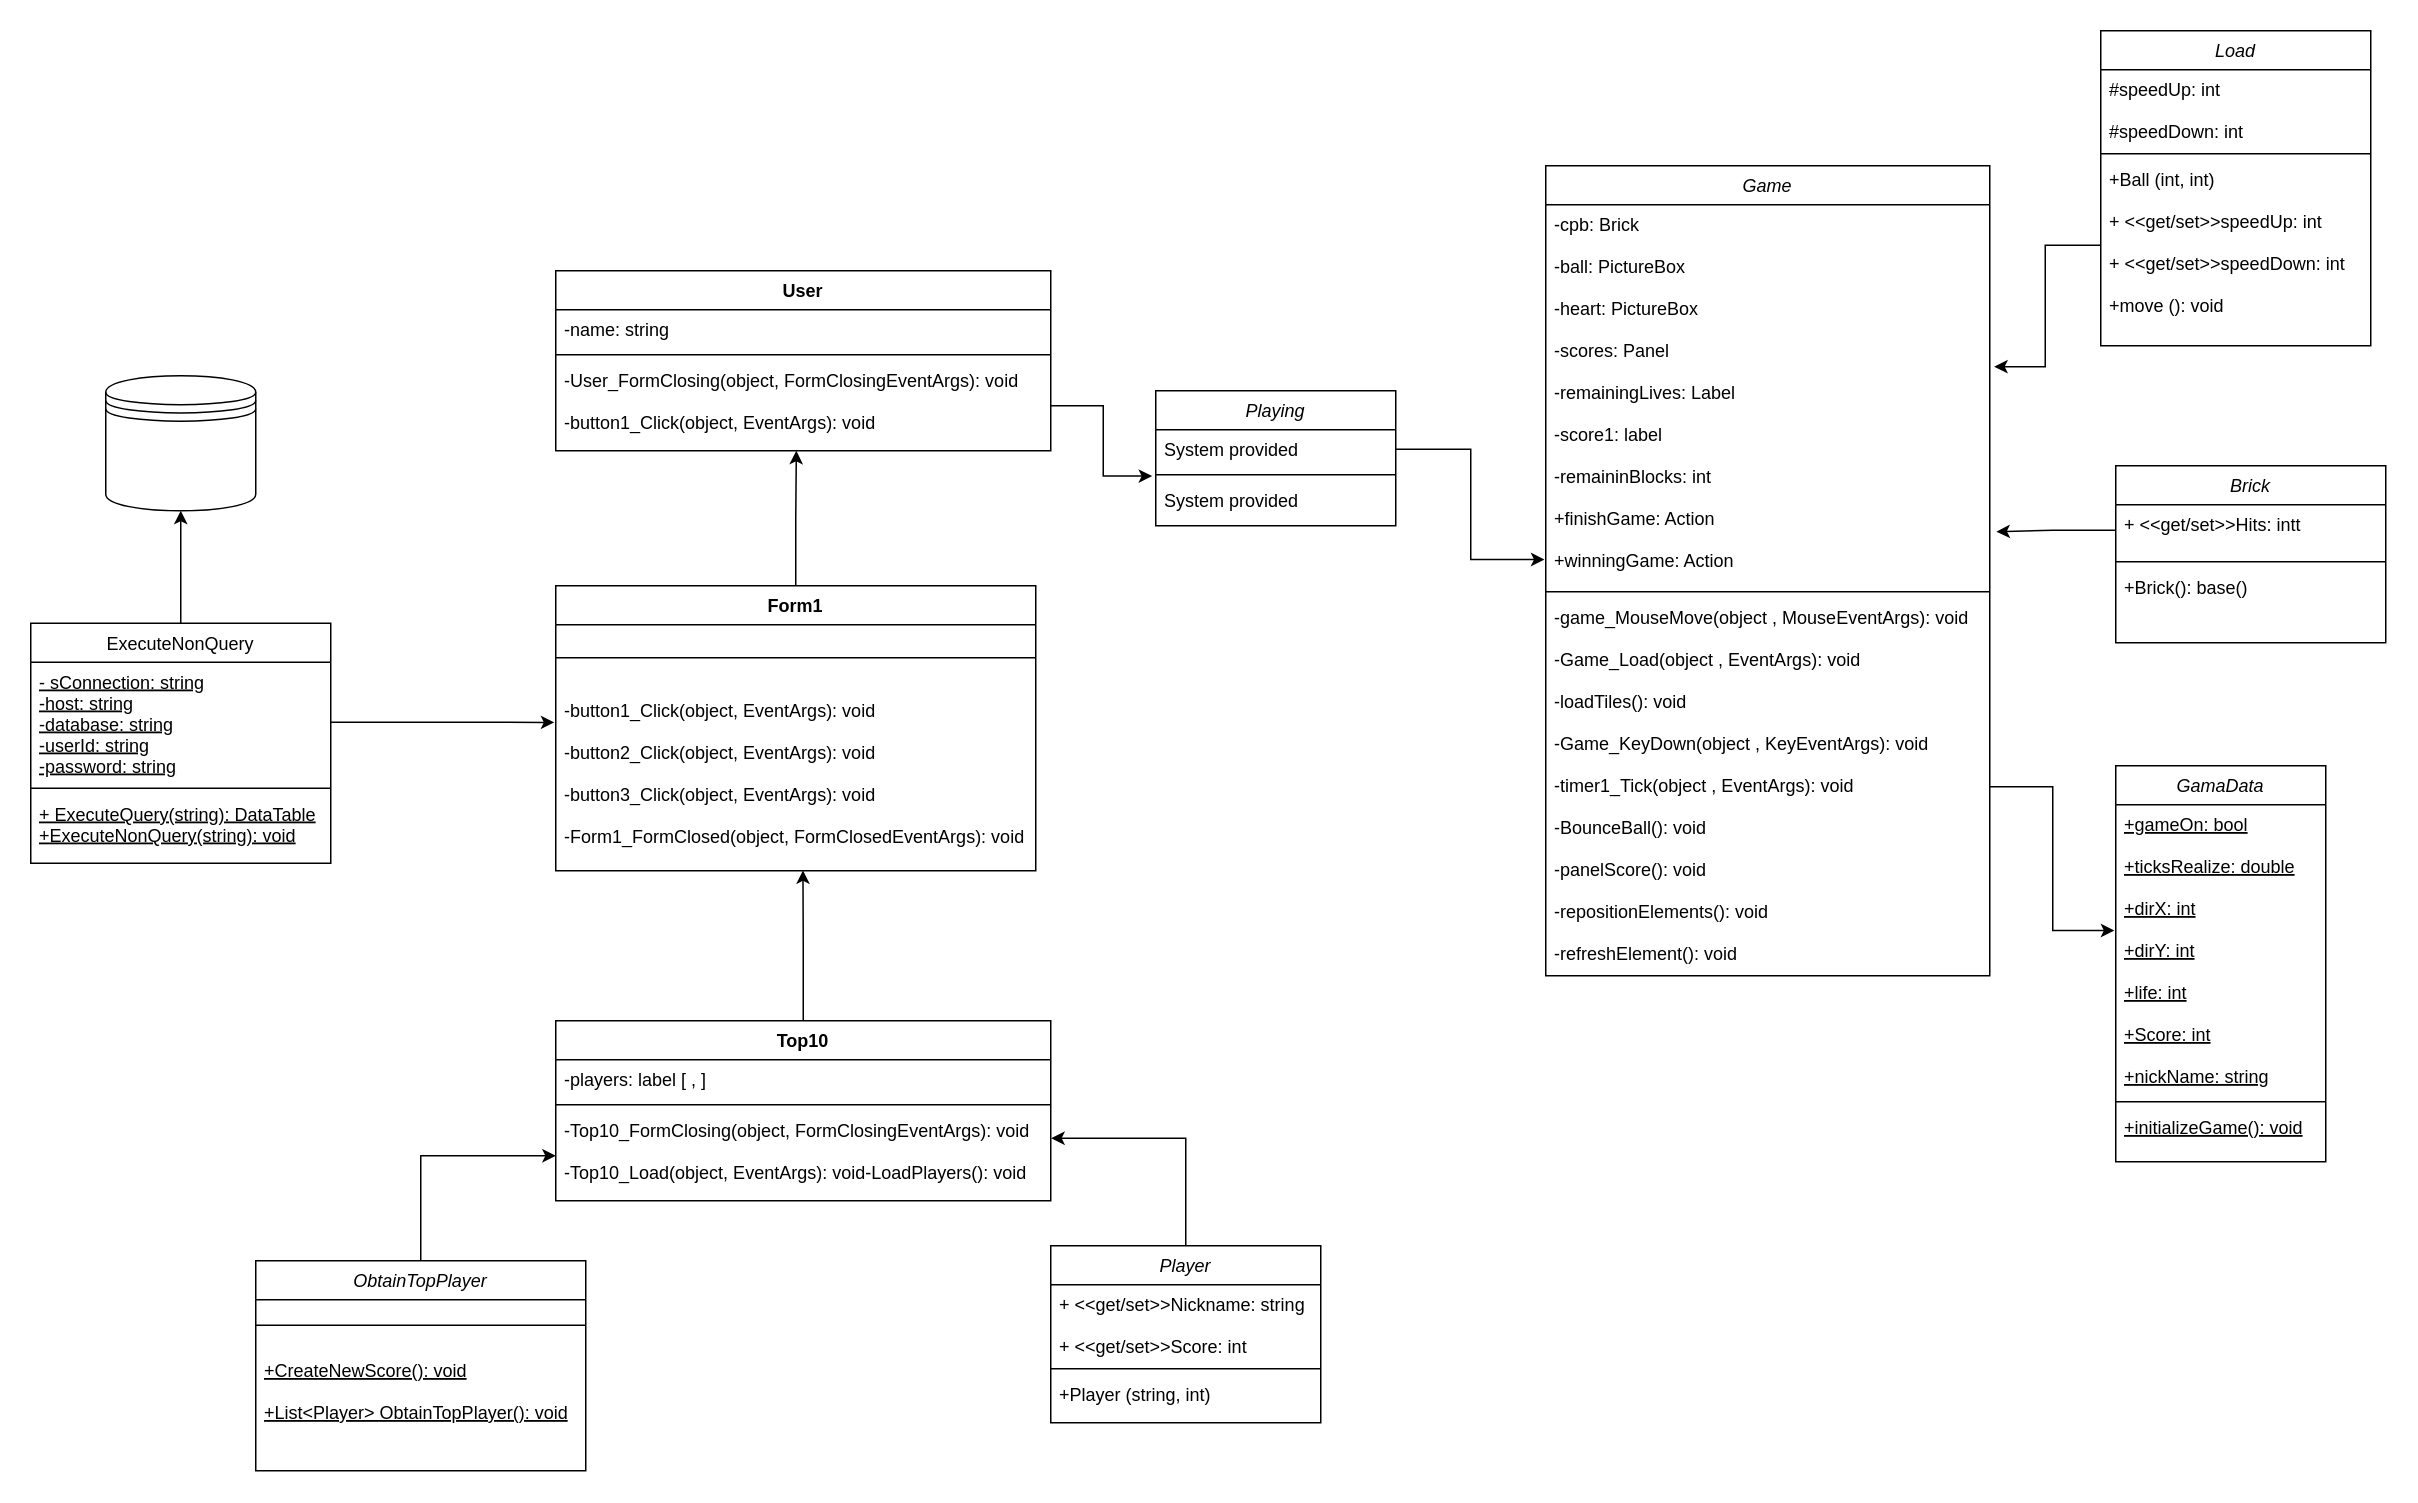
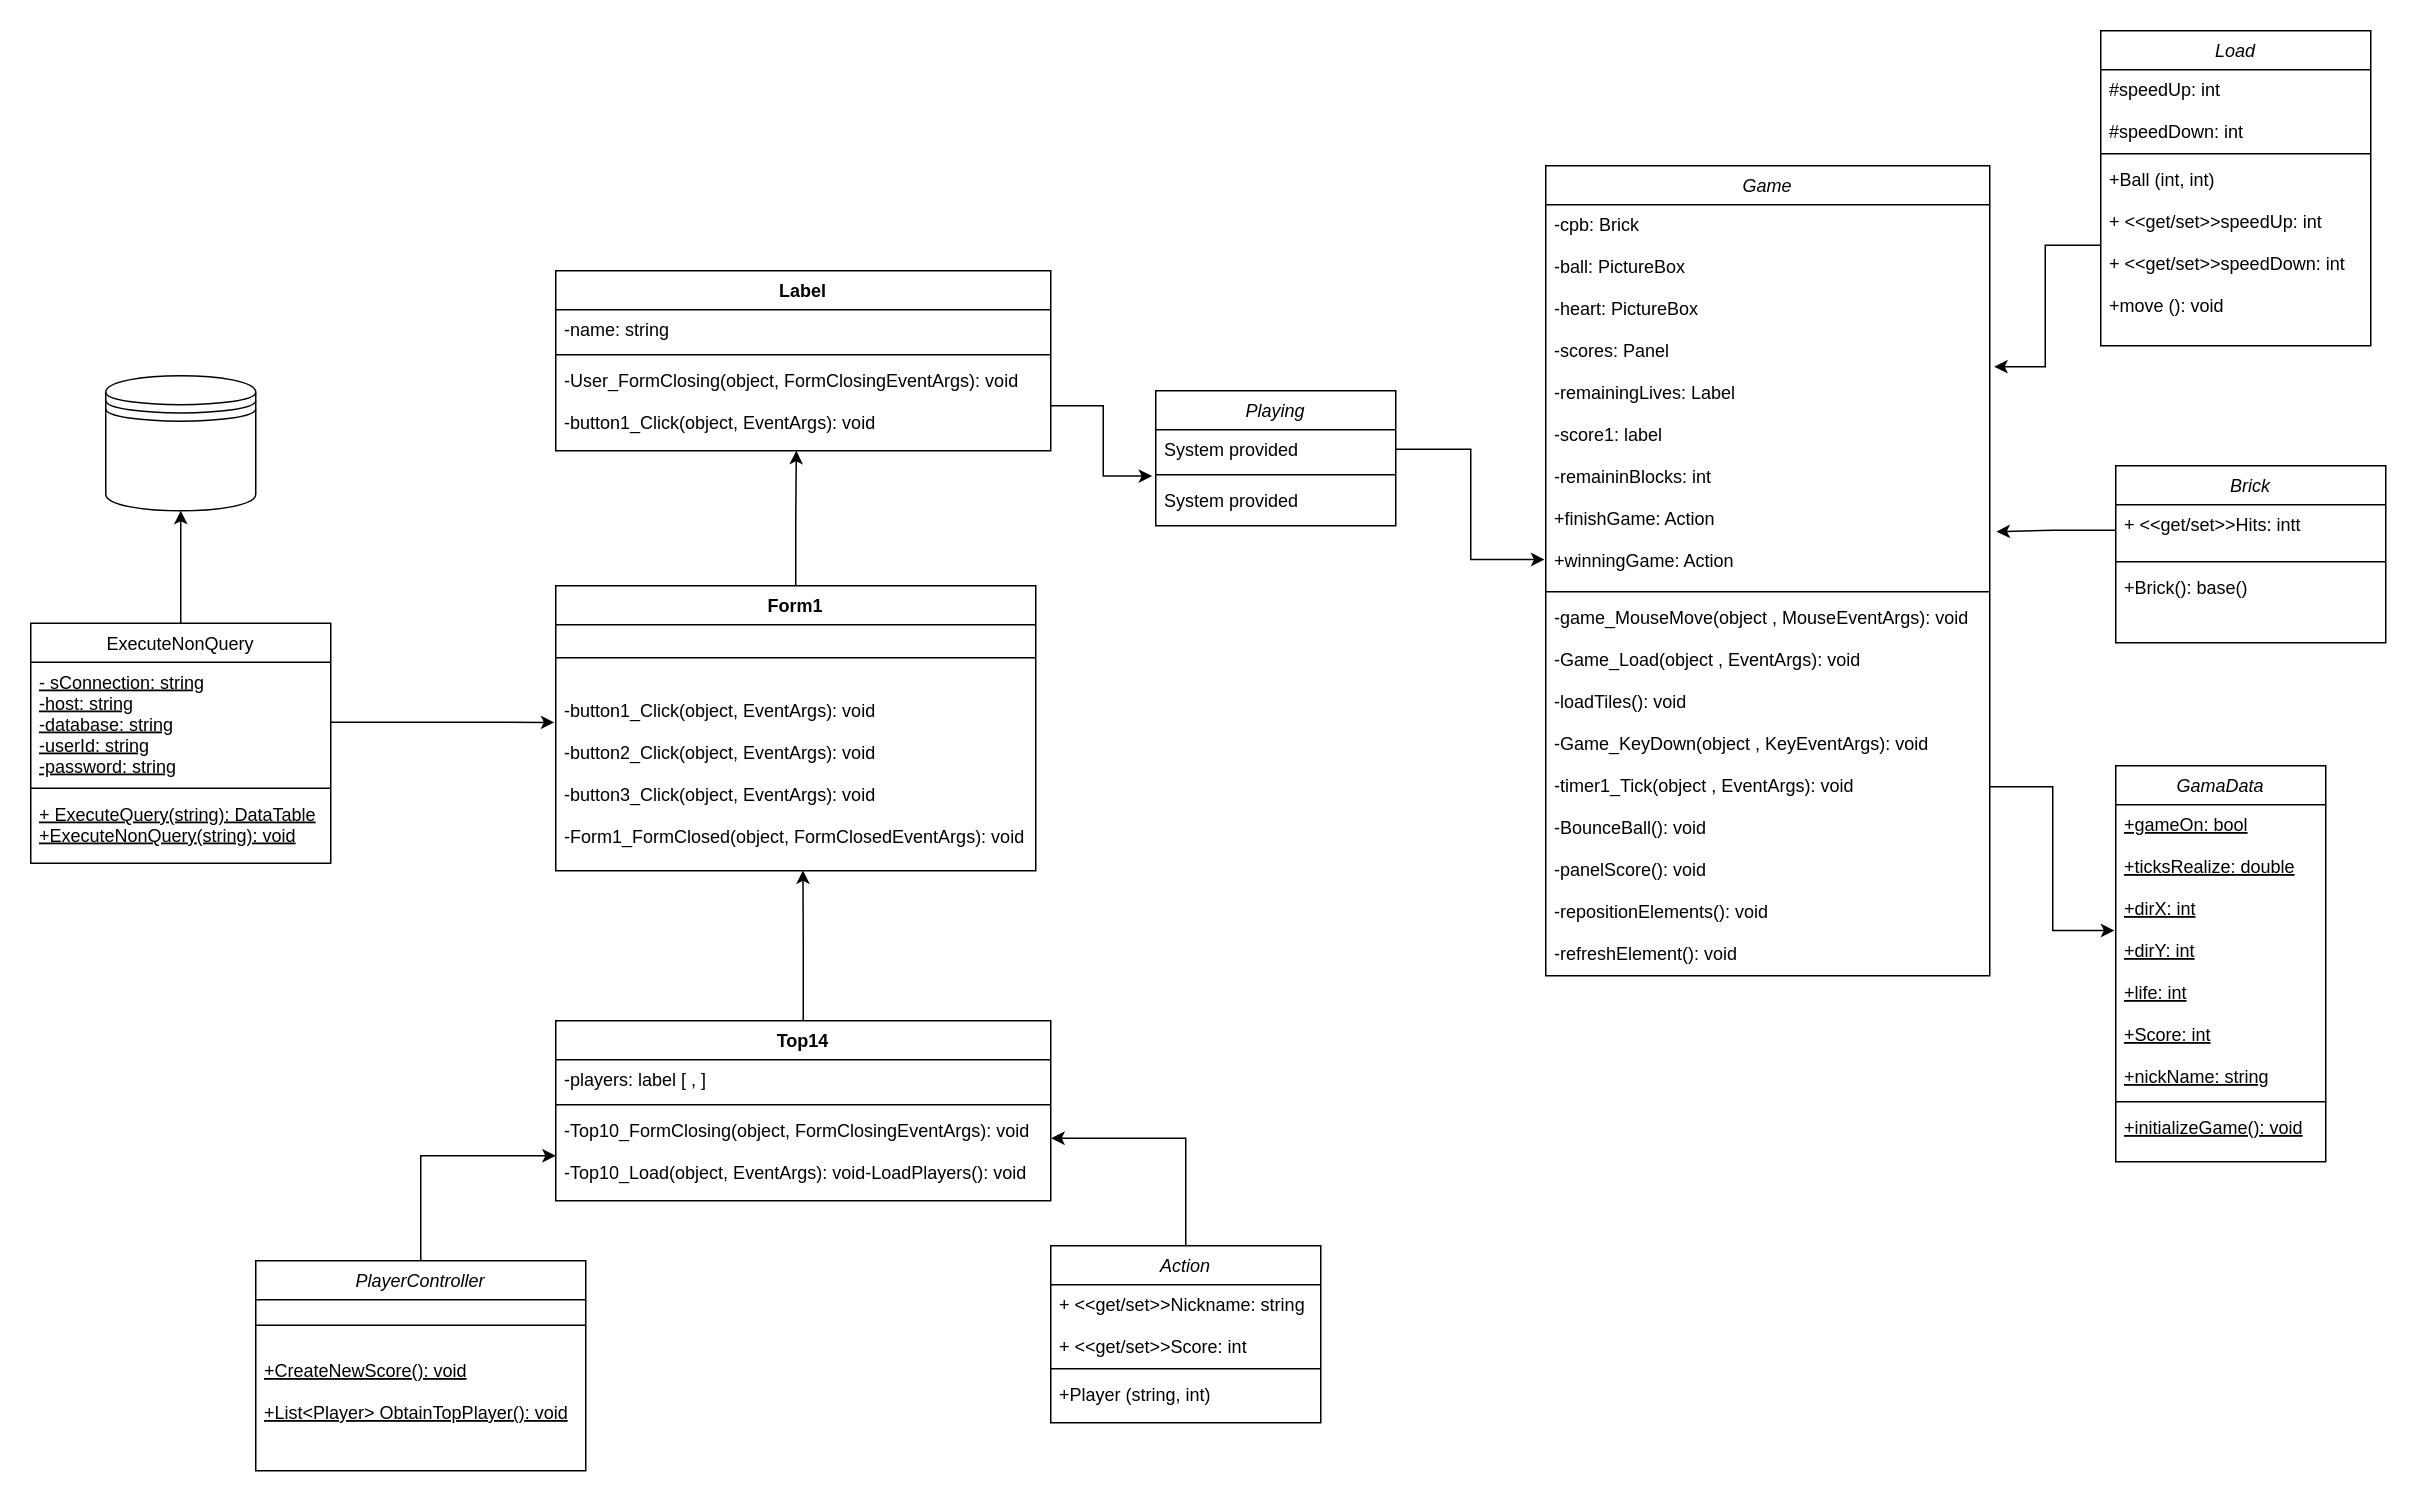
(803, 291) -> (803, 291)
(803, 1041) -> (803, 1041)
(1185, 1266) -> (1185, 1266)
(420, 1281) -> (420, 1281)
